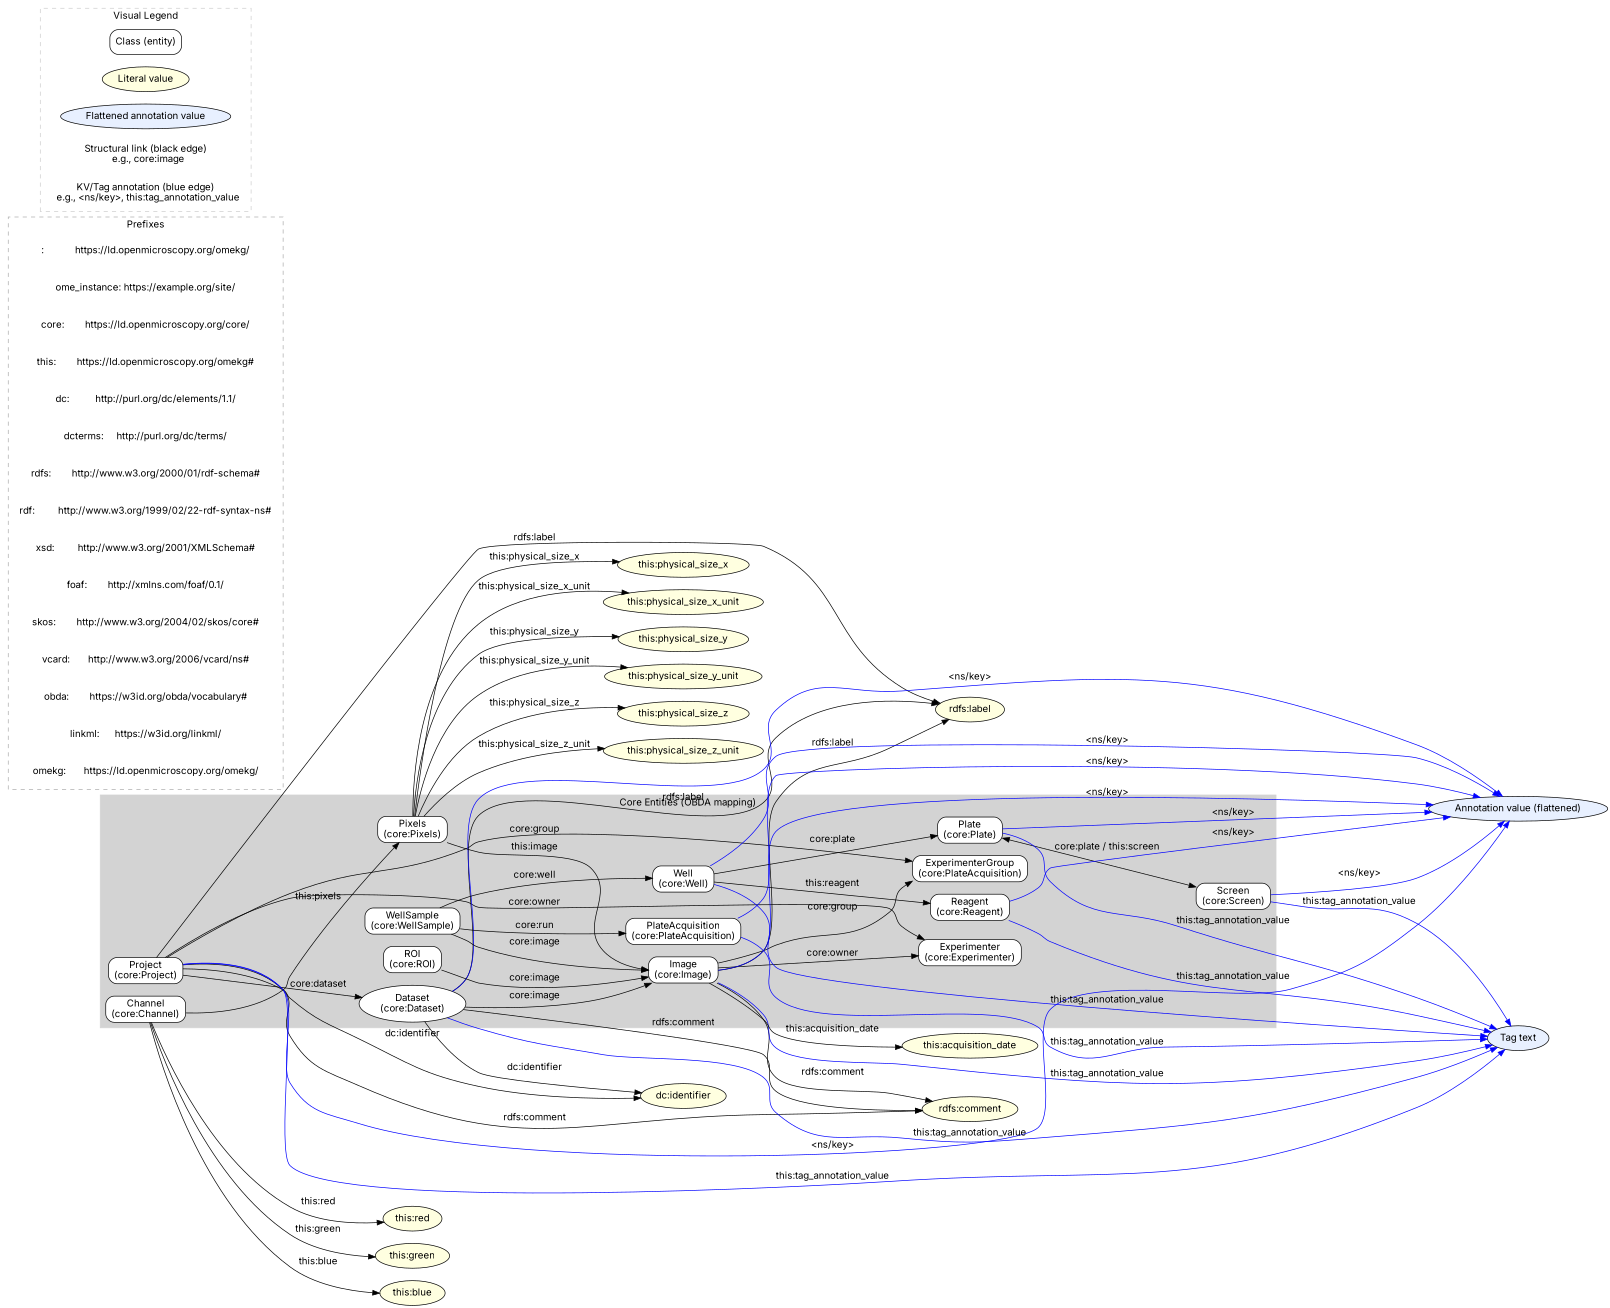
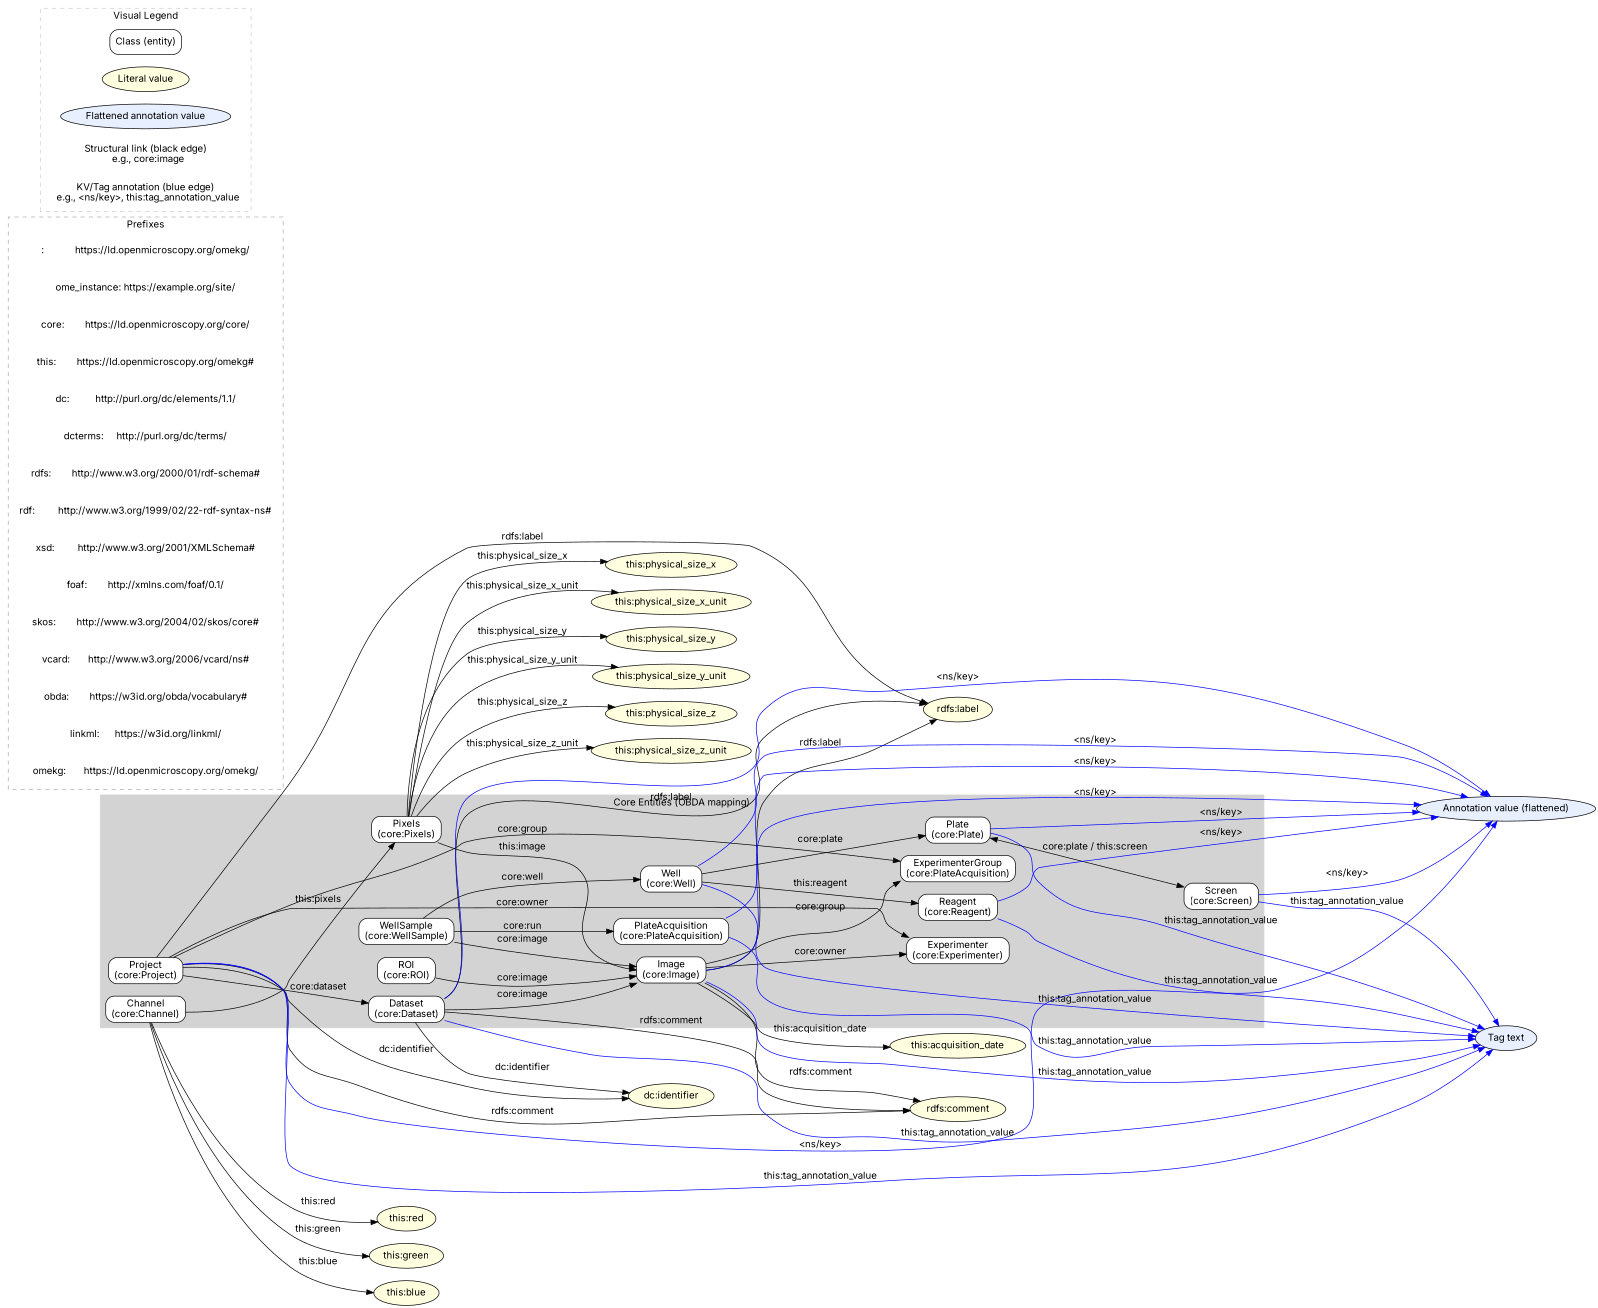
(412, 1004) -> (406, 1009)
